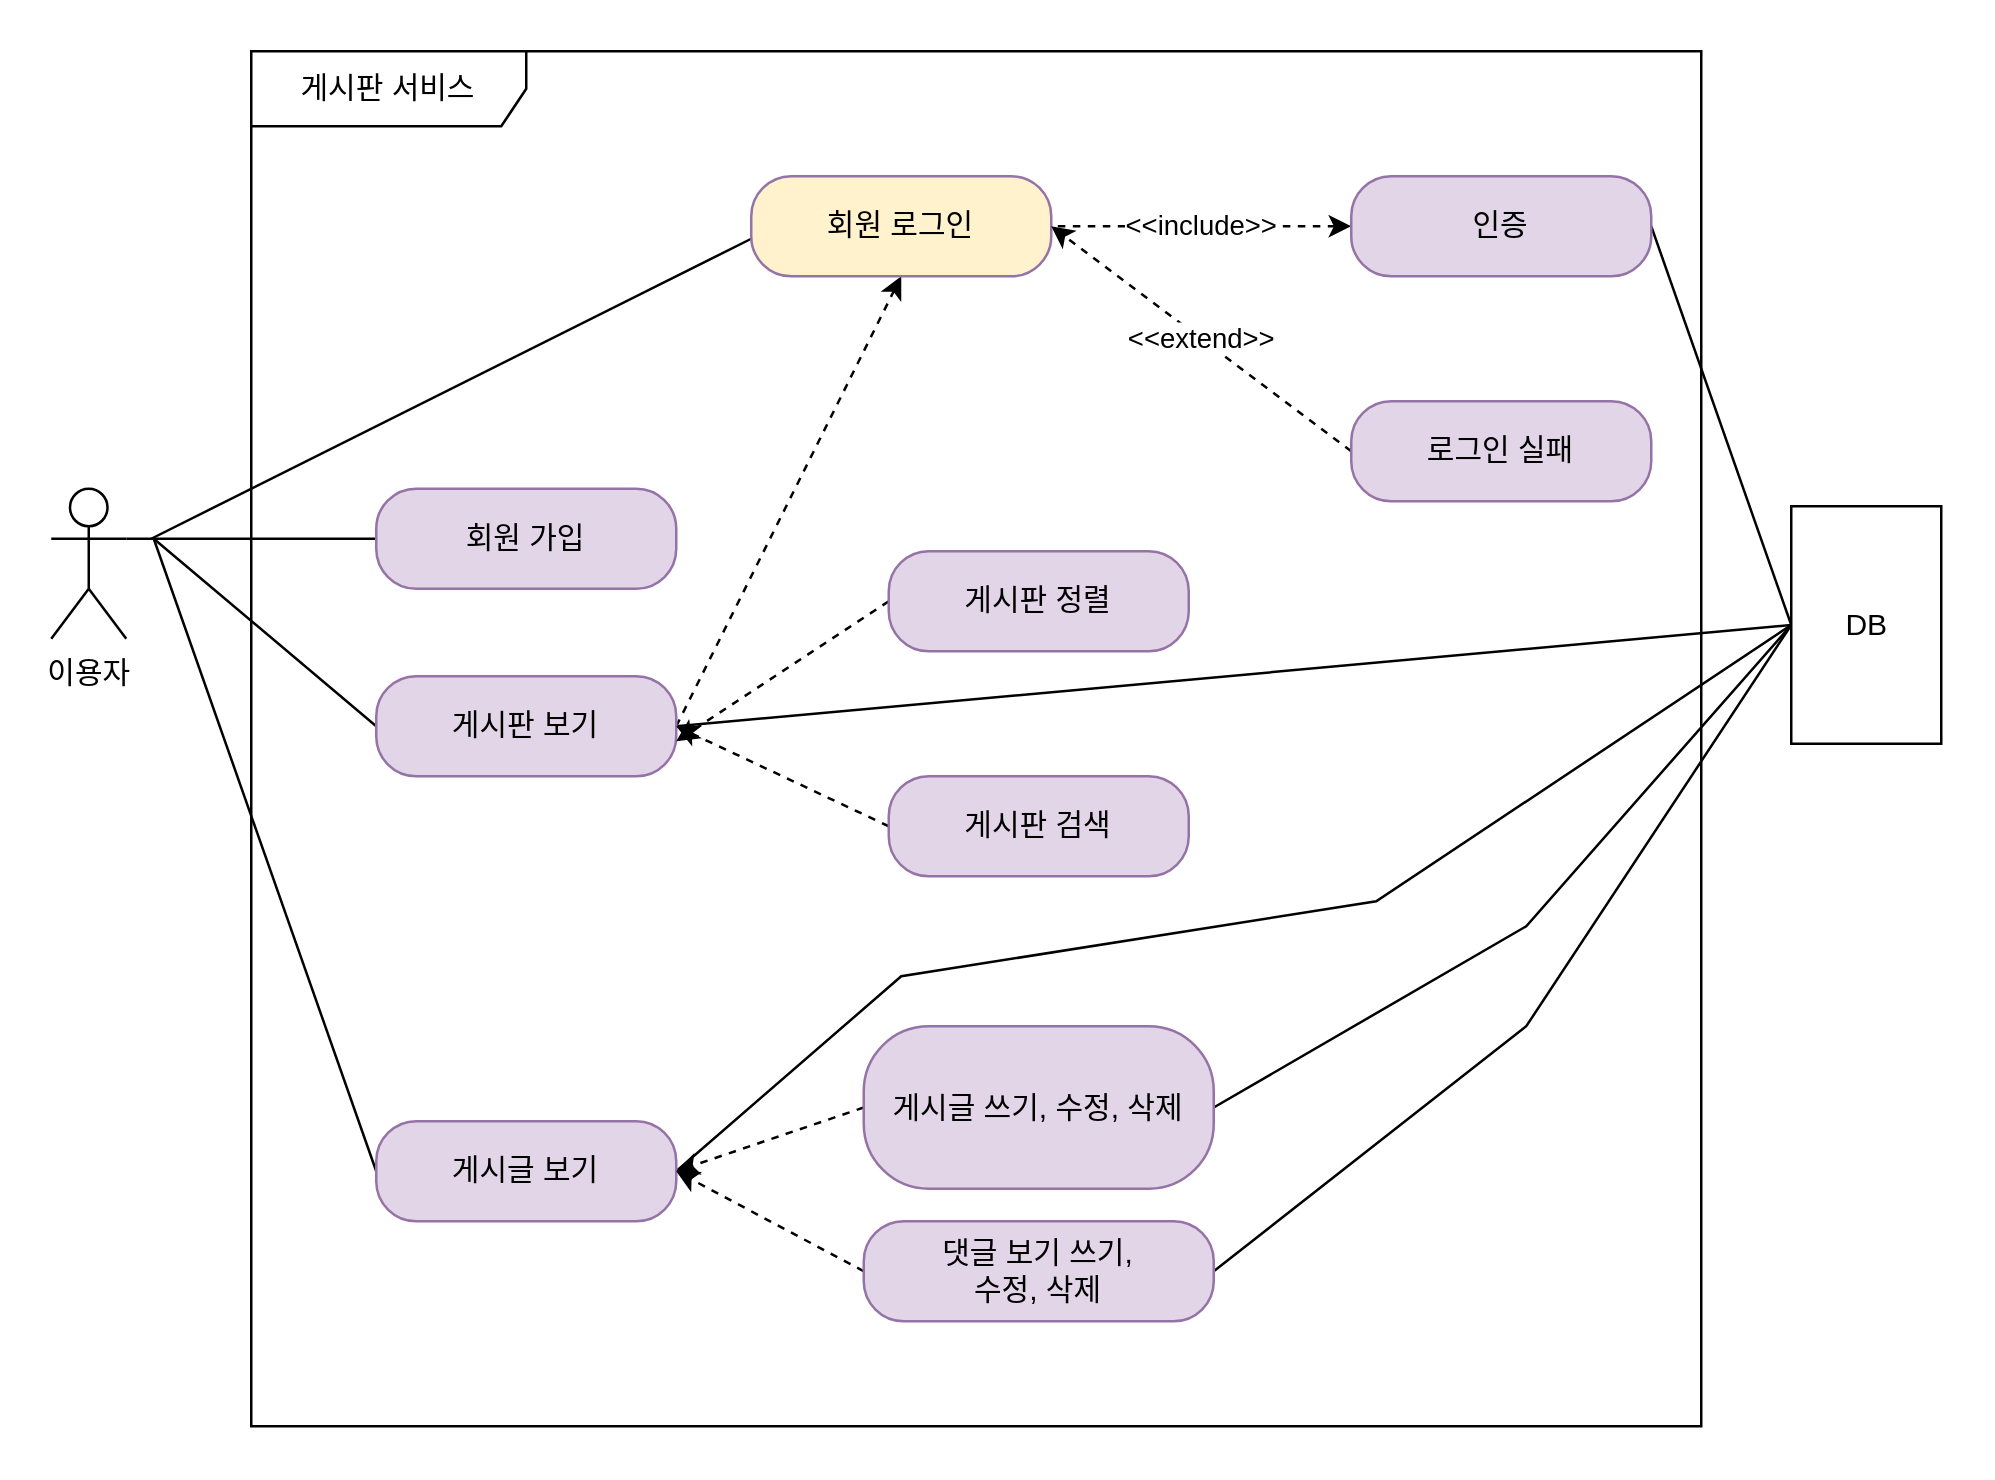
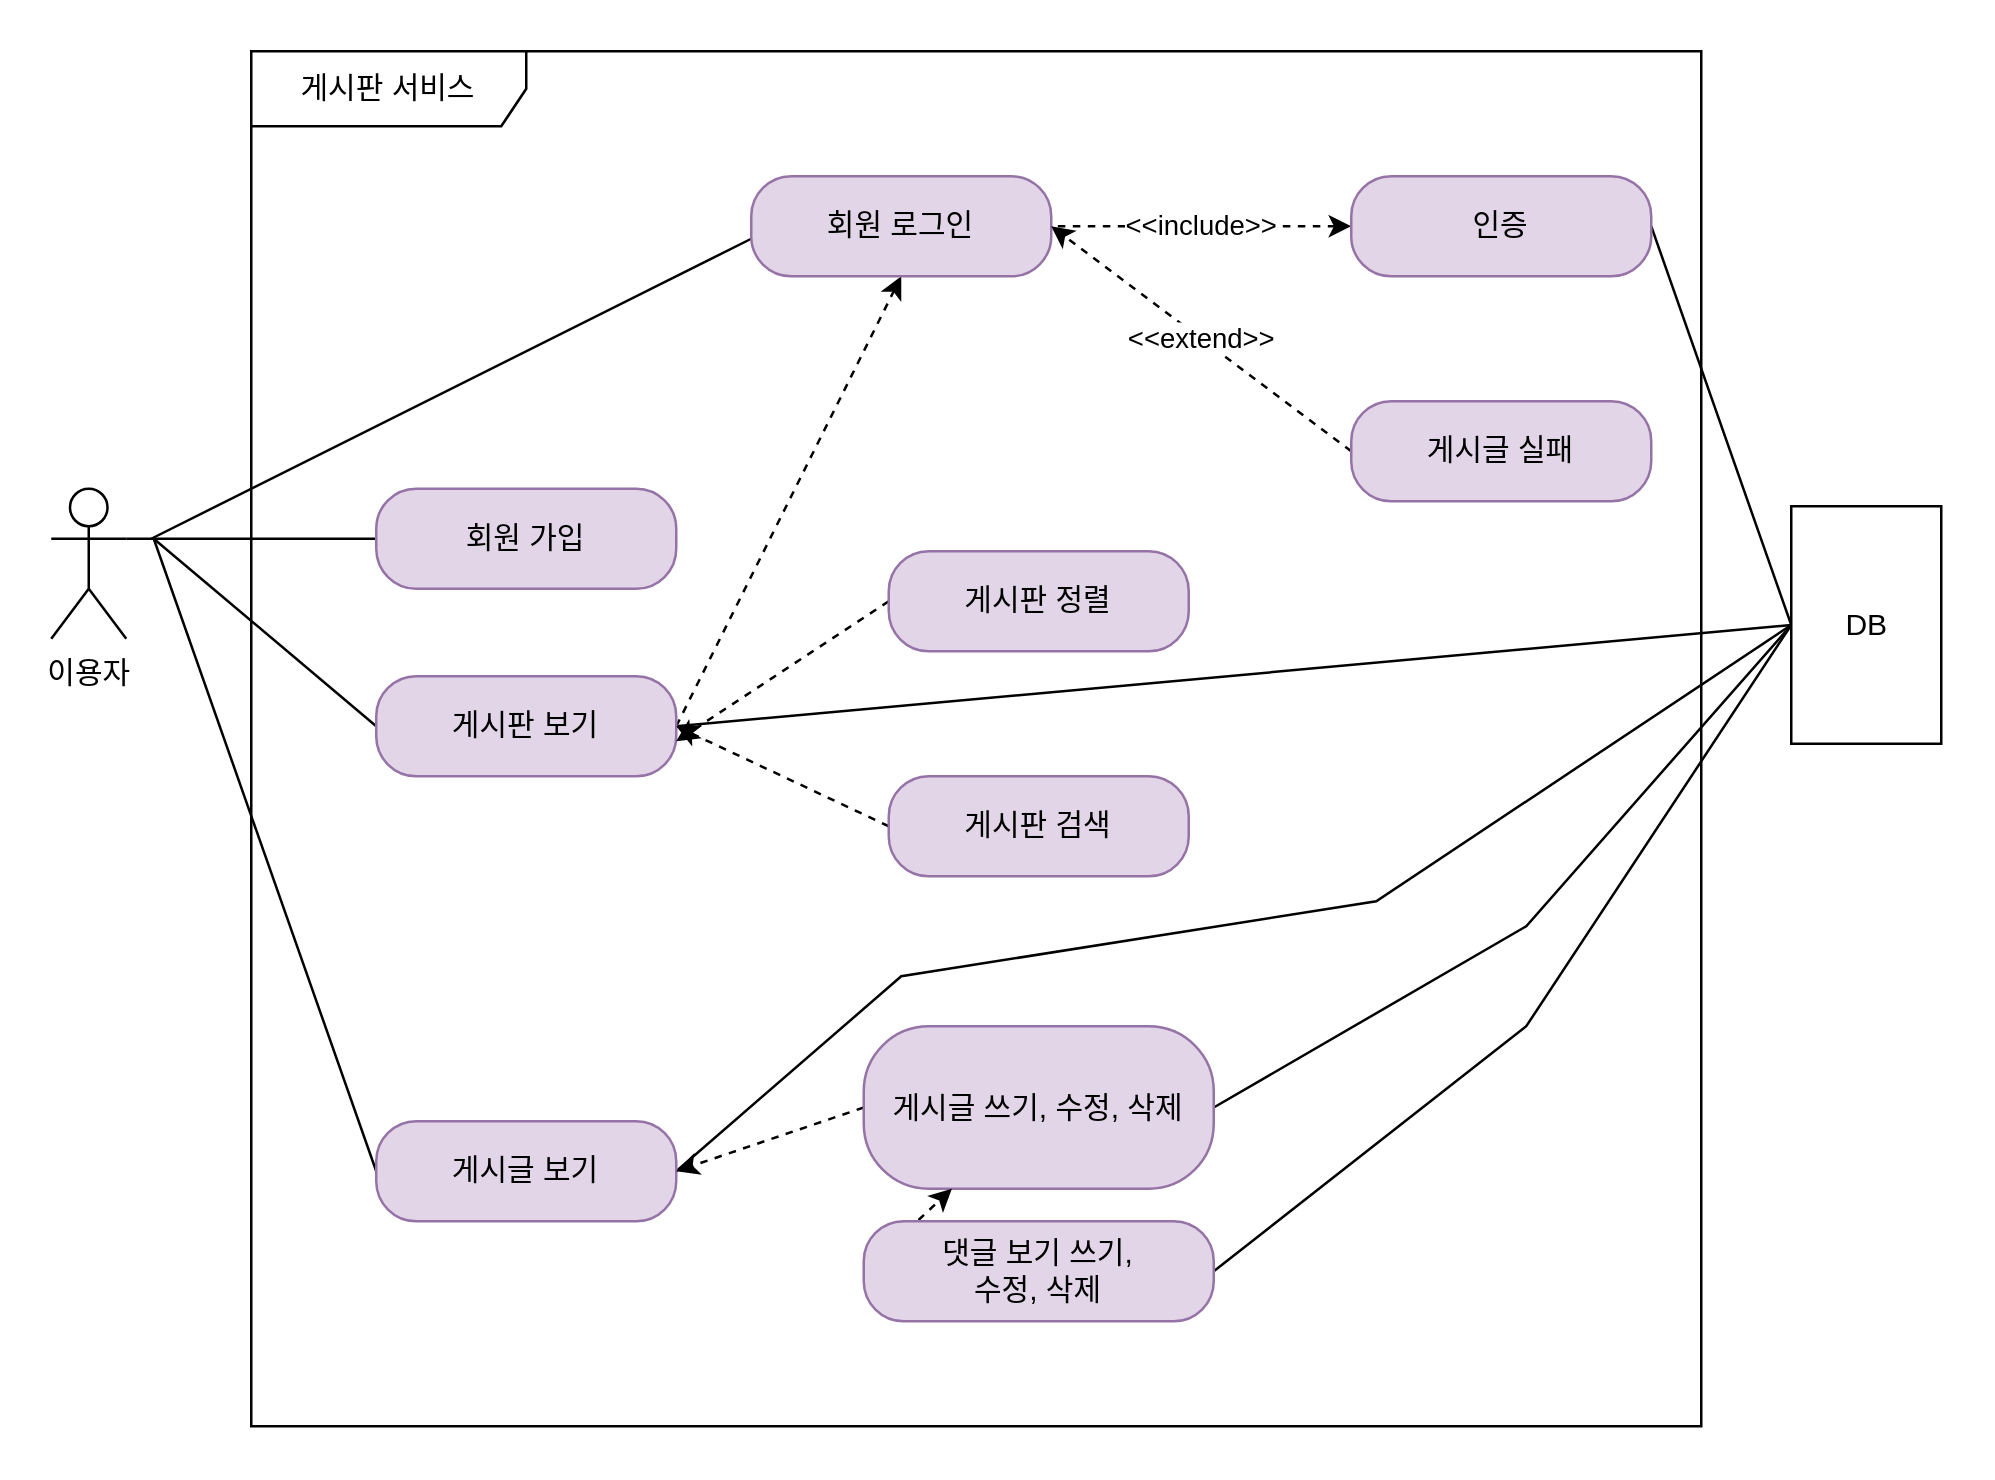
(901, 226) -> (901, 226)
(1501, 451) -> (1501, 451)
(777, 1225) -> (929, 1211)
